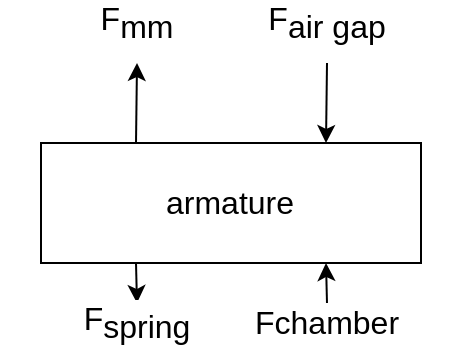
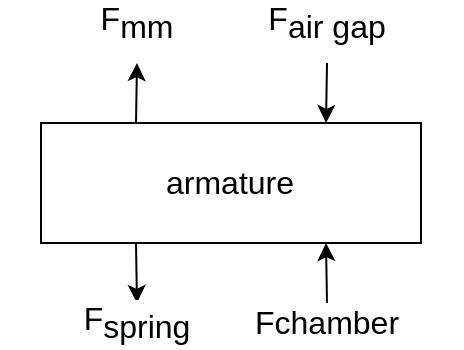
(231, 203) -> (231, 183)
